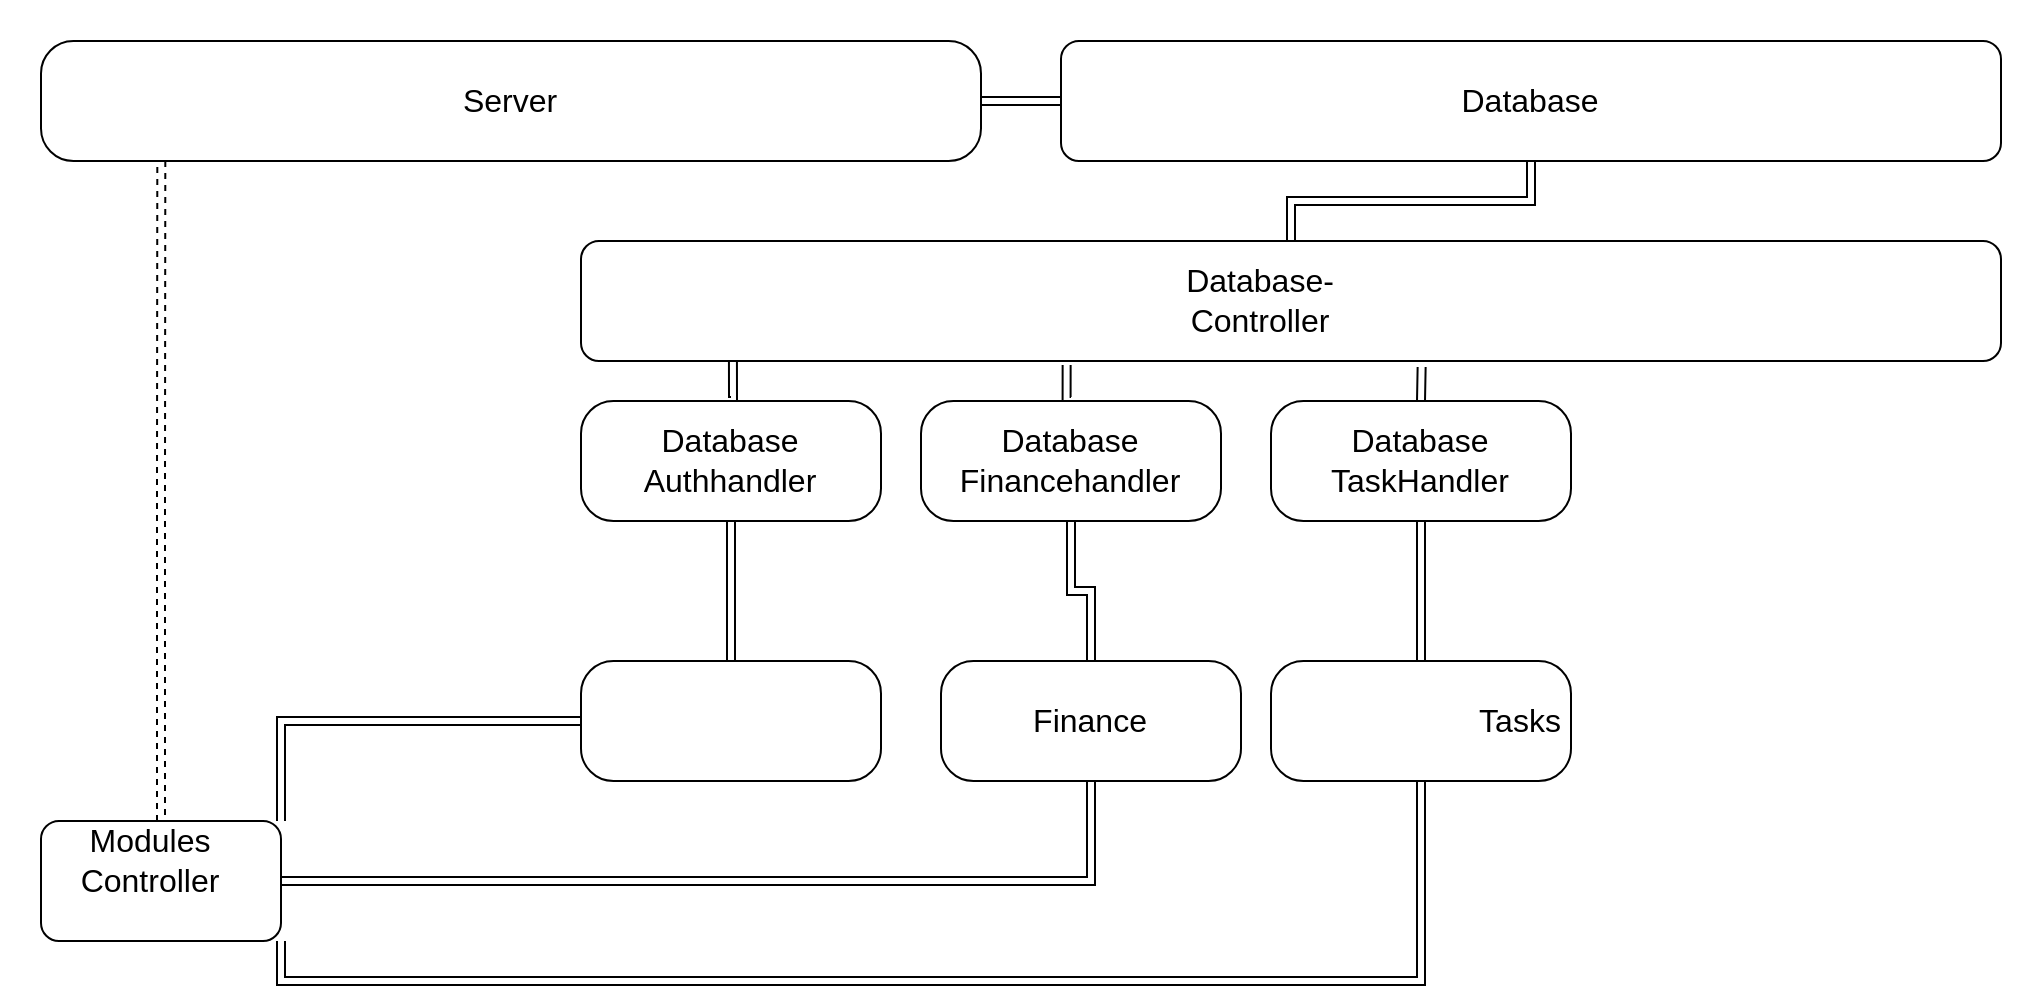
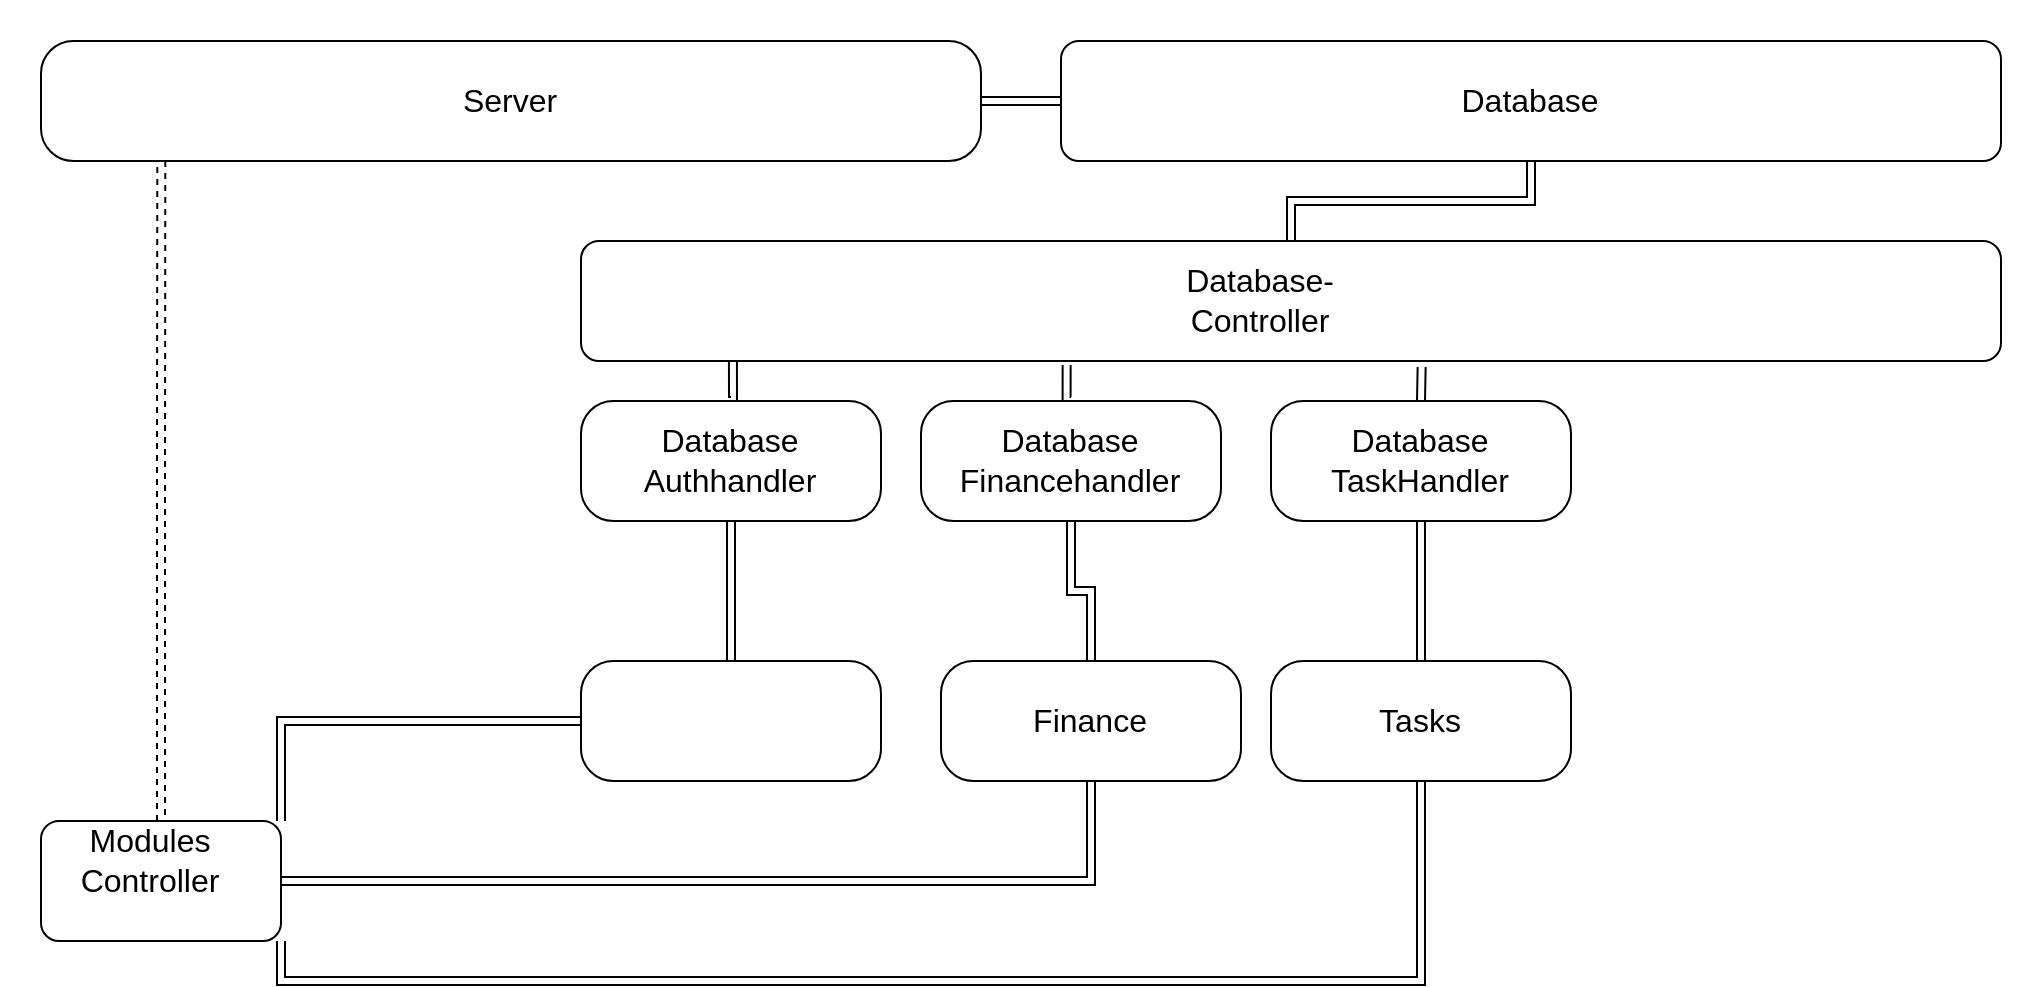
(1521, 721) -> (1421, 721)
